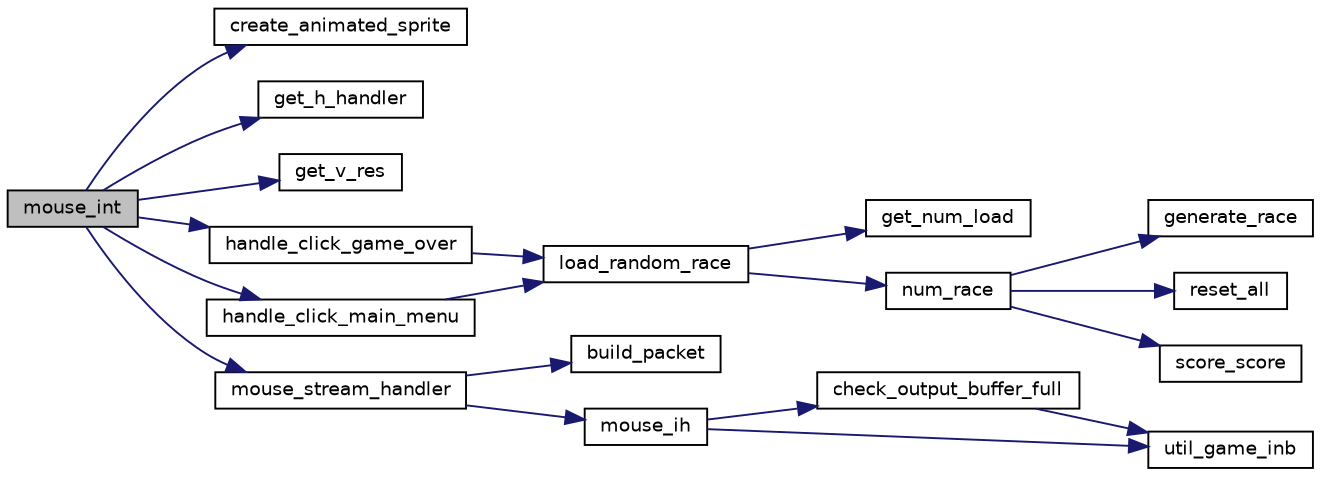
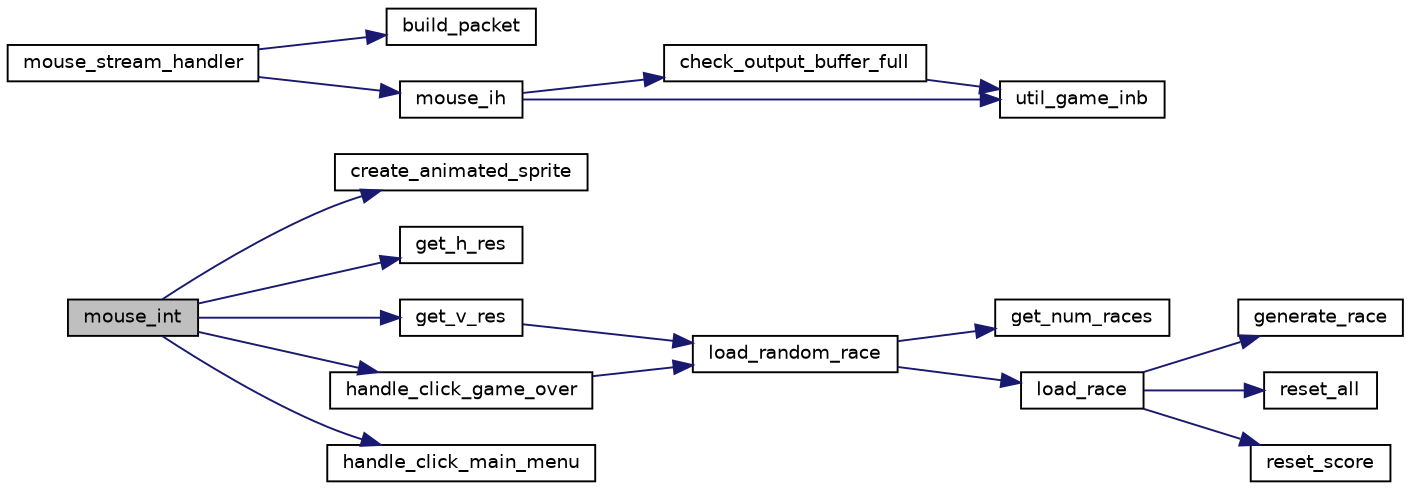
(341, 100) -> (461, 245)
(948, 218) -> (1082, 318)
(948, 291) -> (1082, 390)
(485, 292) -> (598, 333)
(148, 305) -> none
(1231, 364) -> (1321, 463)
